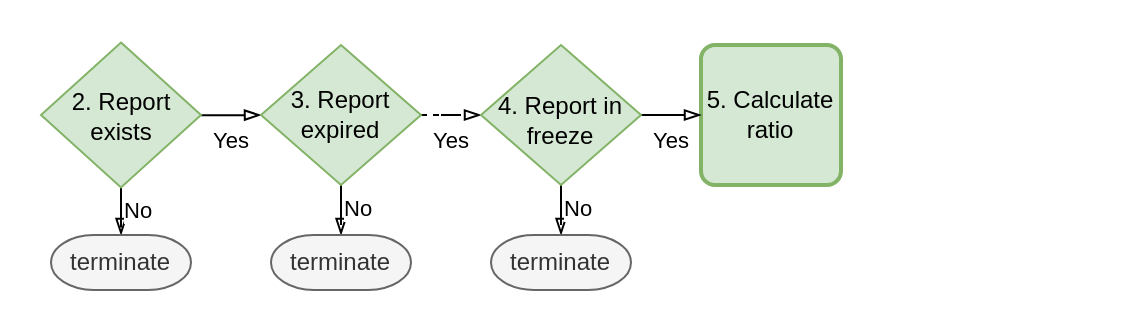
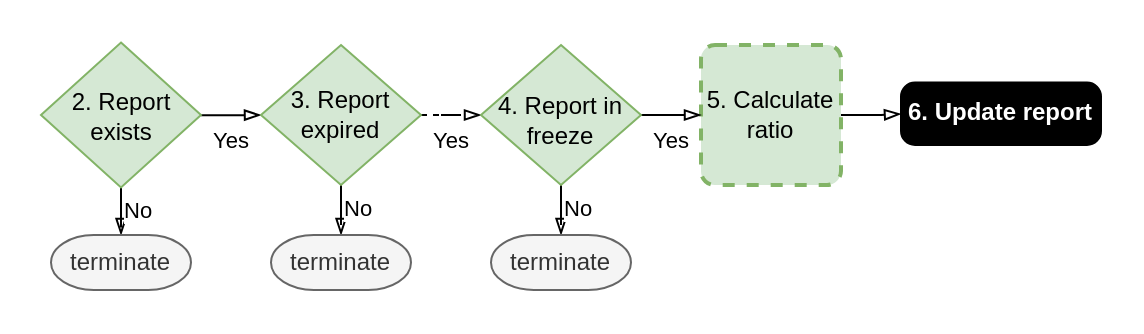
none -> (1001, 114)
(771, 115) -> (771, 115)
none -> (862, 115)
